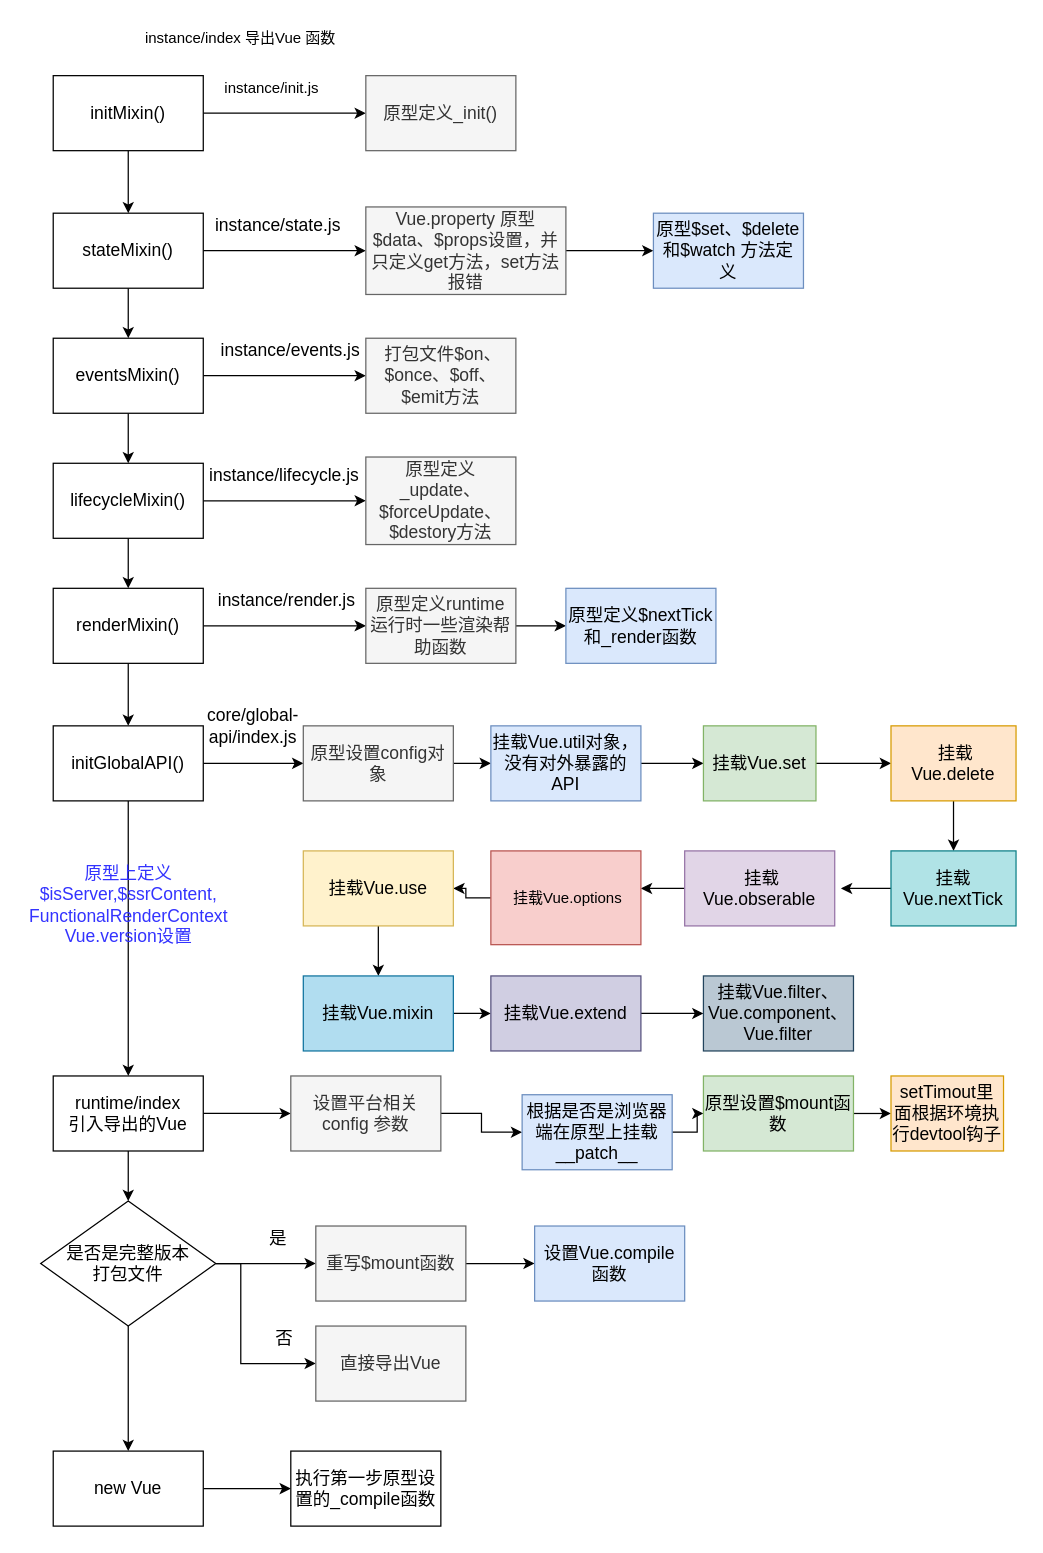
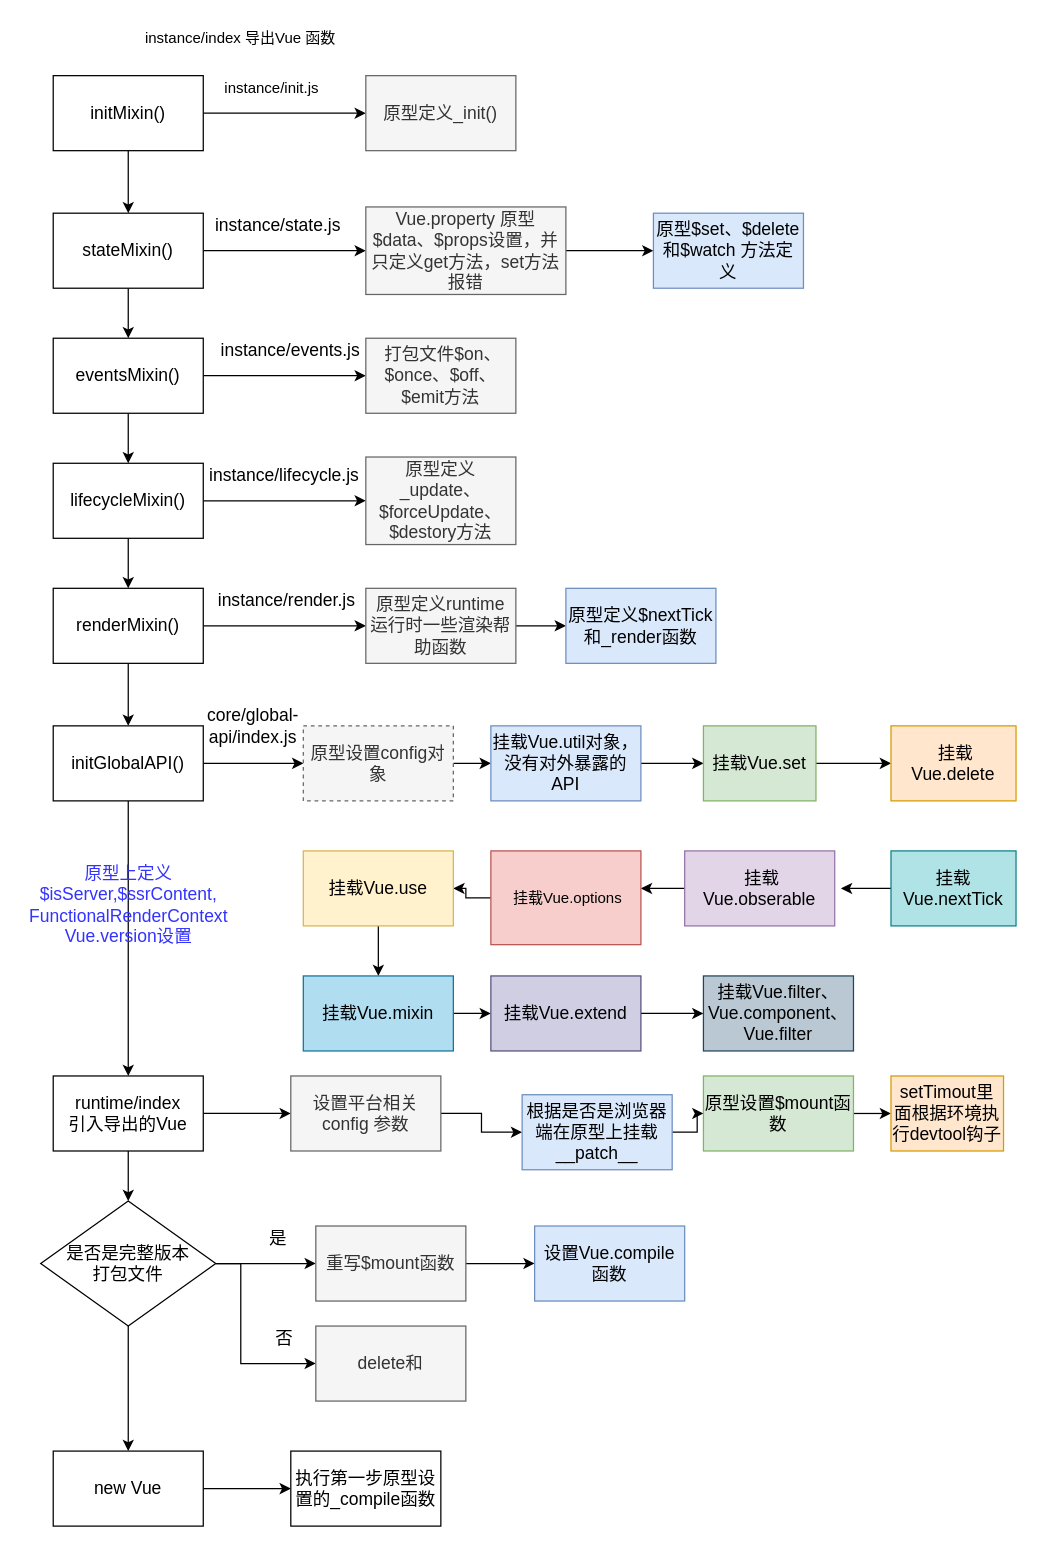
(378, 763) -> (378, 763)
(953, 822) -> none
(391, 1363) -> (391, 1363)
